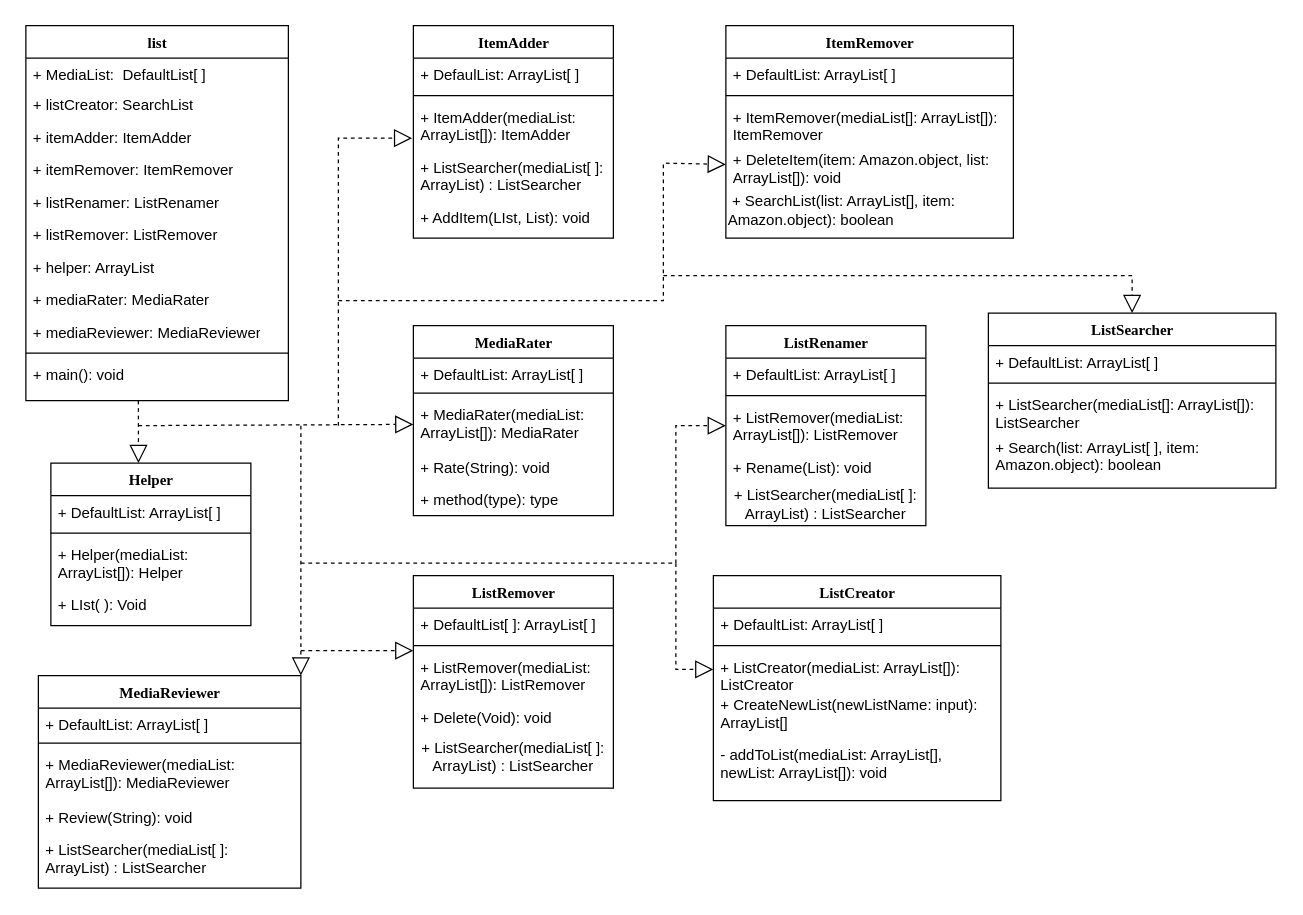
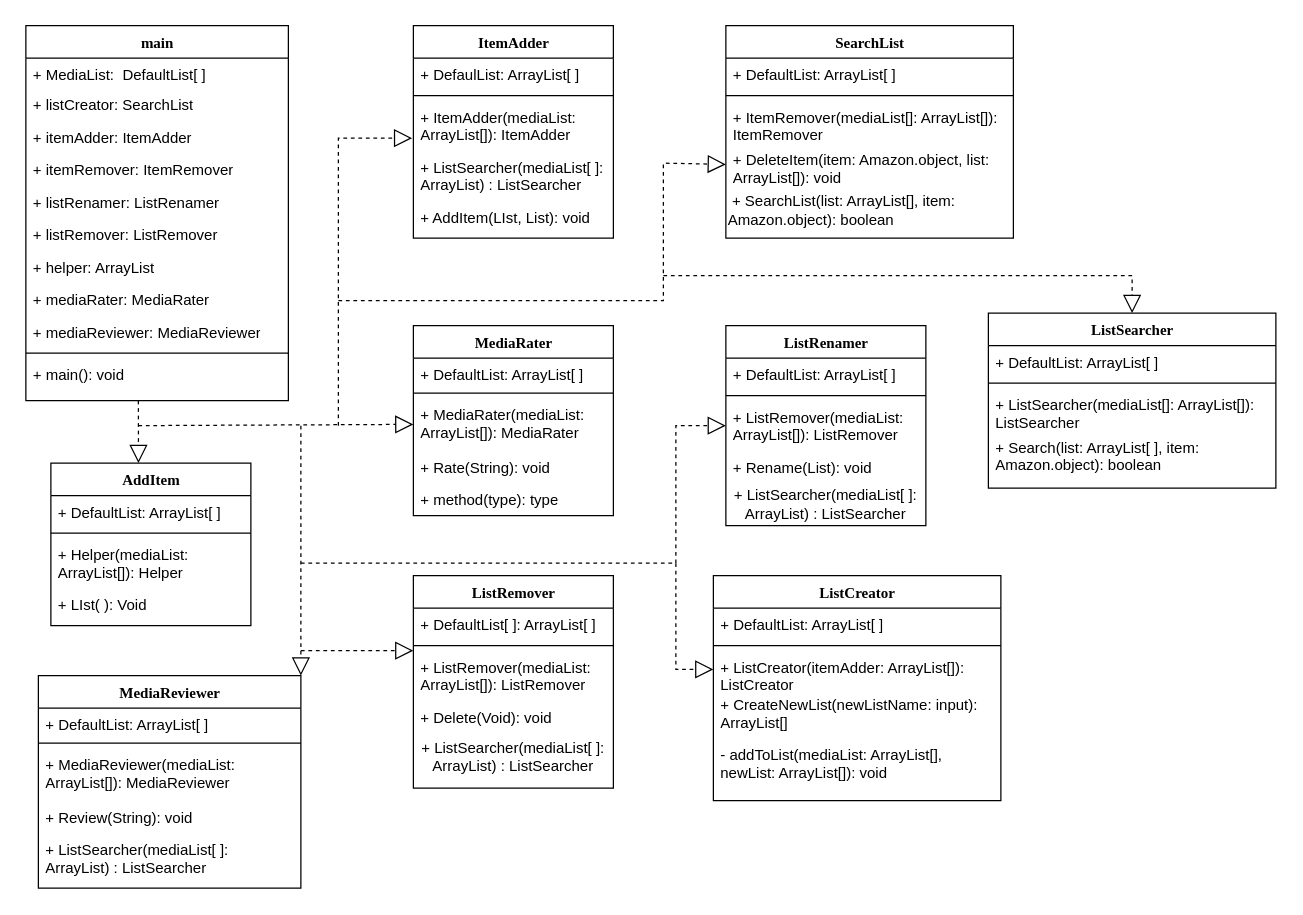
(158, 43) -> (158, 43)
(870, 43) -> (870, 43)
(151, 481) -> (151, 481)
(858, 677) -> (858, 677)
